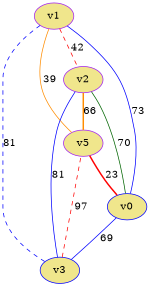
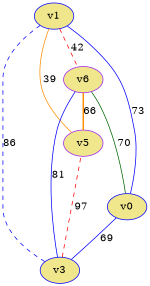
(54, 16) -> (54, 16)
(83, 80) -> (83, 80)
(10, 143) -> (10, 143)
(102, 176) -> none
